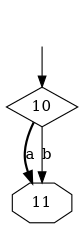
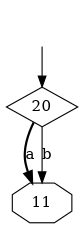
(42, 107) -> (42, 107)
